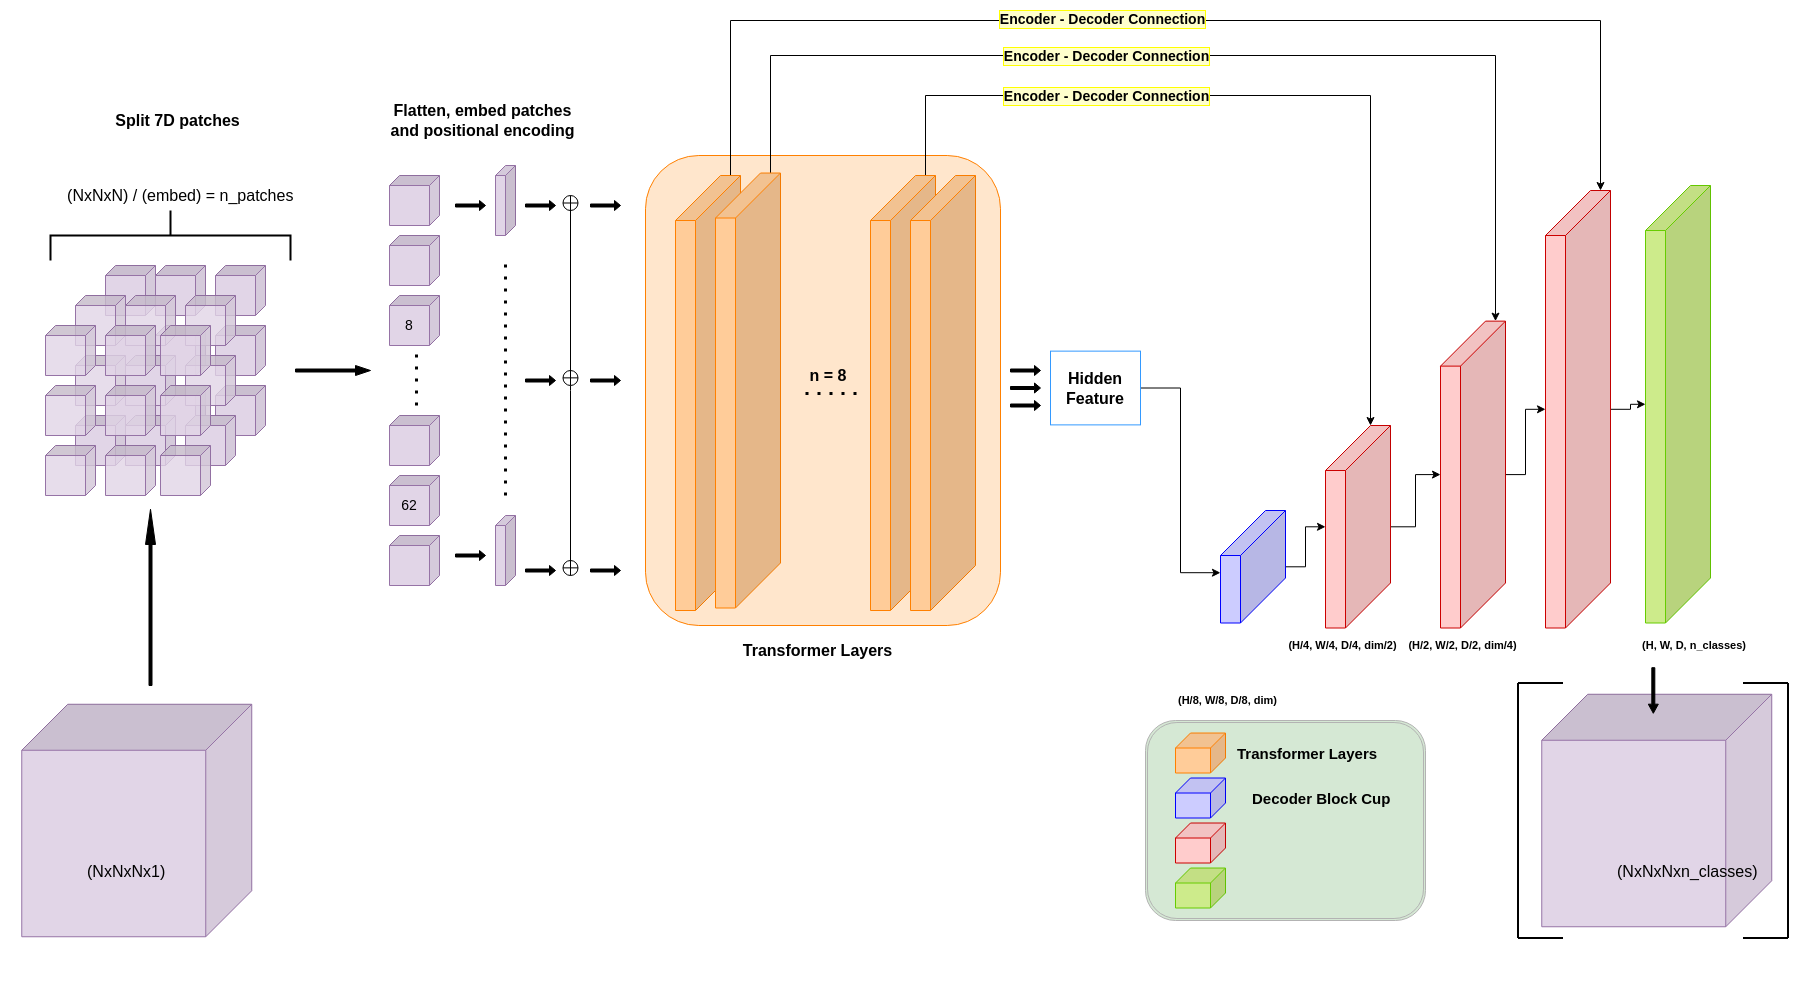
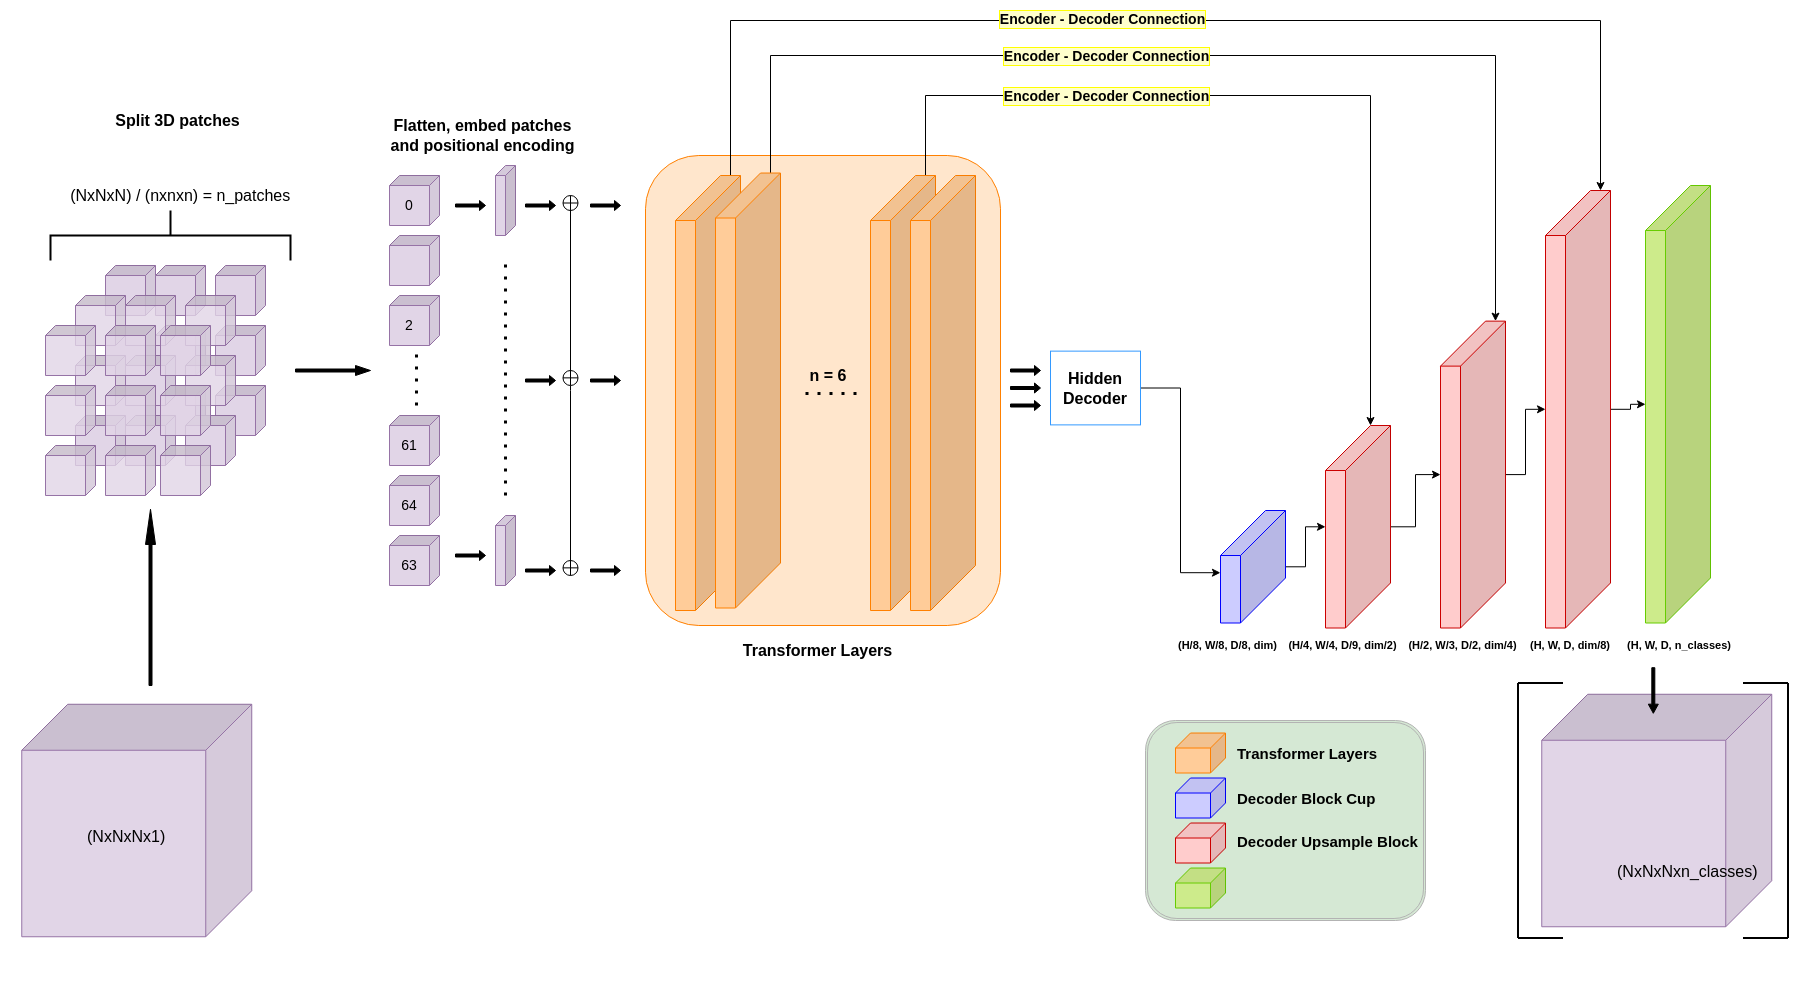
(178, 121) -> (178, 121)
(483, 121) -> (483, 136)
(179, 196) -> (179, 196)
none -> (410, 206)
(410, 326) -> (410, 326)
(829, 376) -> (829, 376)
(1096, 389) -> (1096, 389)
none -> (410, 446)
(410, 506) -> (410, 506)
none -> (410, 566)
(1343, 646) -> (1343, 646)
(1463, 646) -> (1463, 646)
none -> (1571, 646)
(1694, 646) -> (1679, 646)
(1228, 701) -> (1228, 646)
(1328, 798) -> (1313, 798)
none -> (1328, 841)
(121, 871) -> (121, 836)
